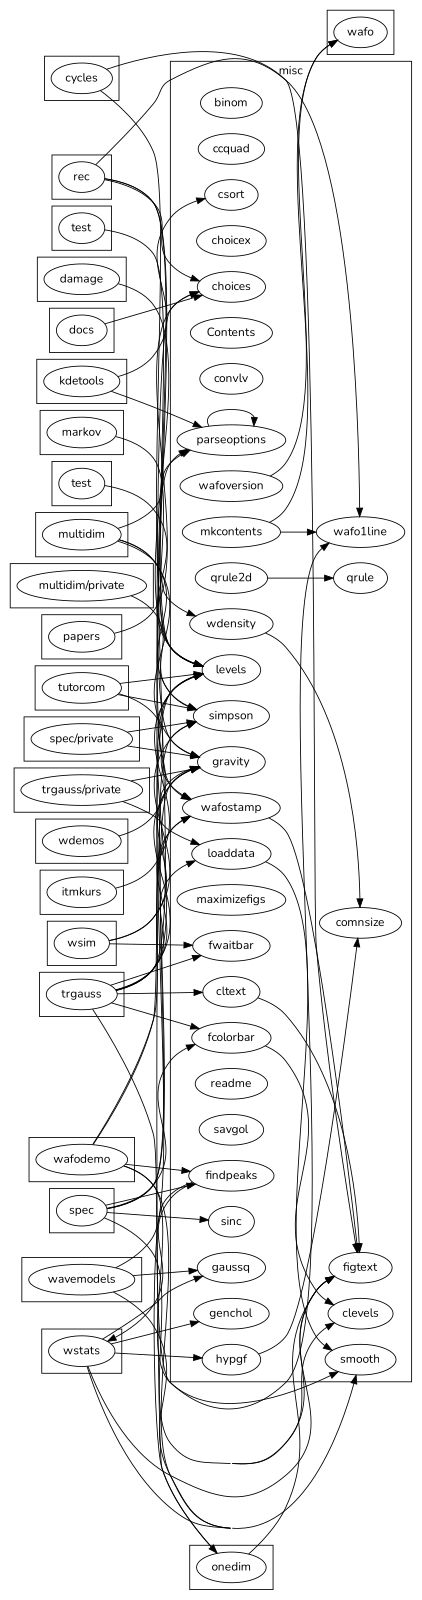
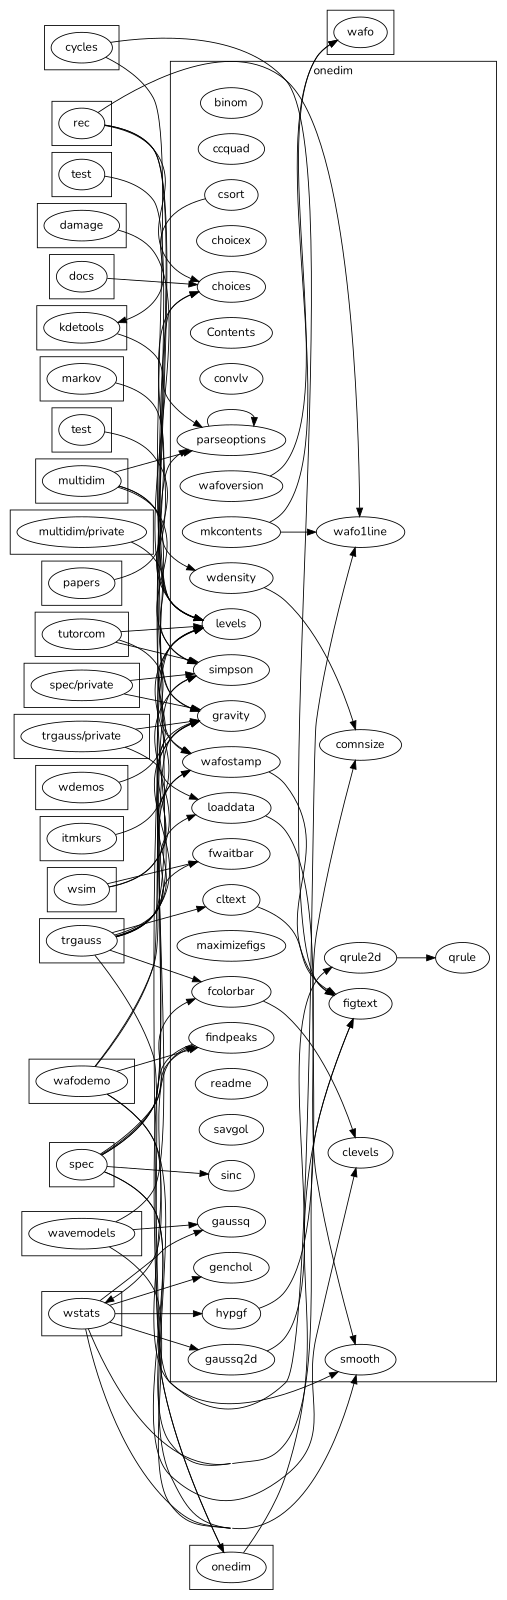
(291, 71) -> (333, 71)
(163, 292) -> (161, 256)
none -> (231, 1360)
